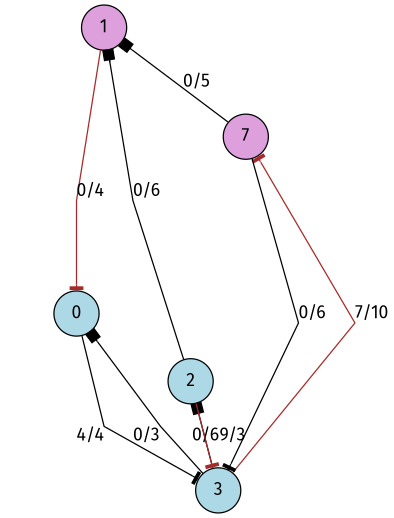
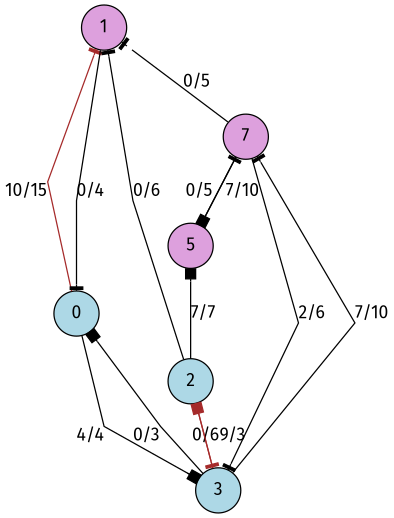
(180, 86) -> (180, 86)
(82, 167) -> (82, 167)
none -> (52, 171)
(136, 210) -> (136, 210)
none -> (191, 246)
(312, 314) -> (312, 314)
(353, 326) -> (353, 326)
(108, 428) -> (108, 428)
(206, 442) -> (206, 442)
